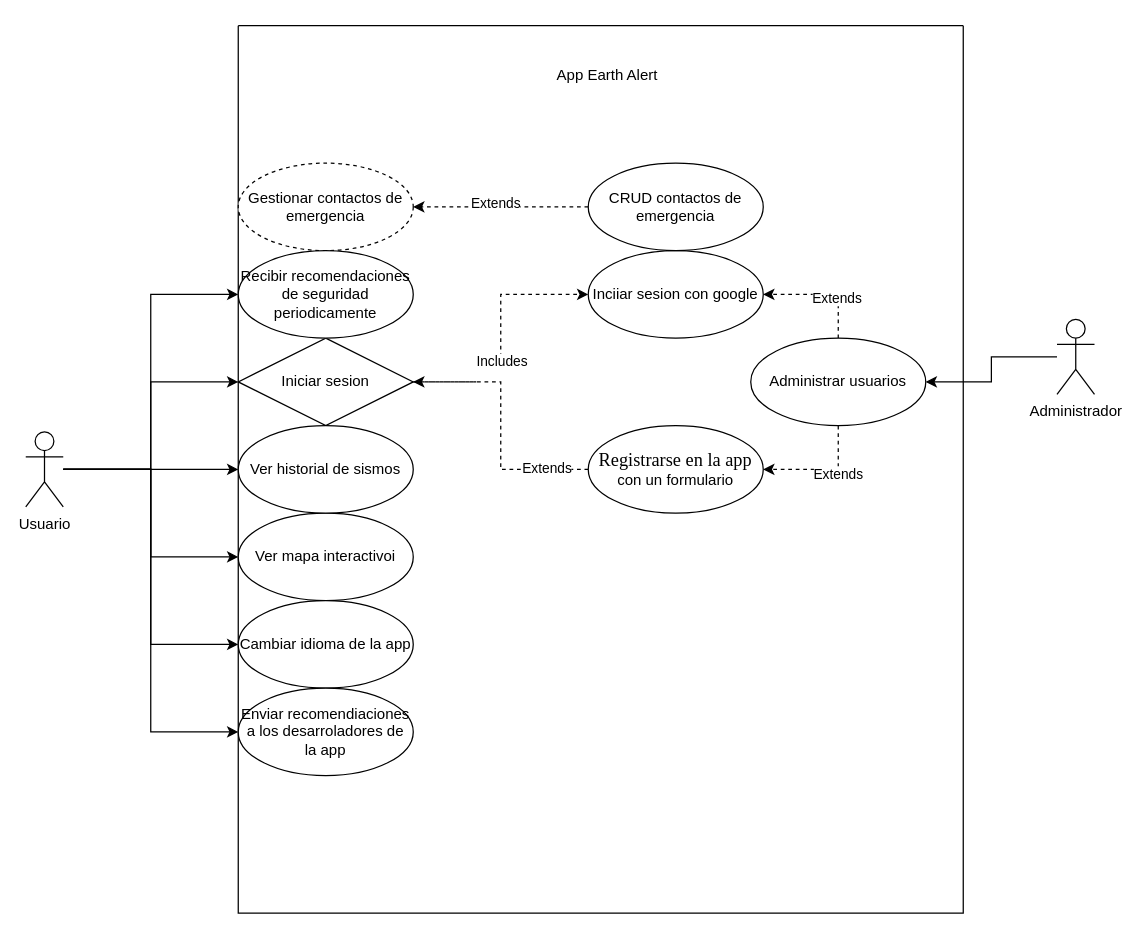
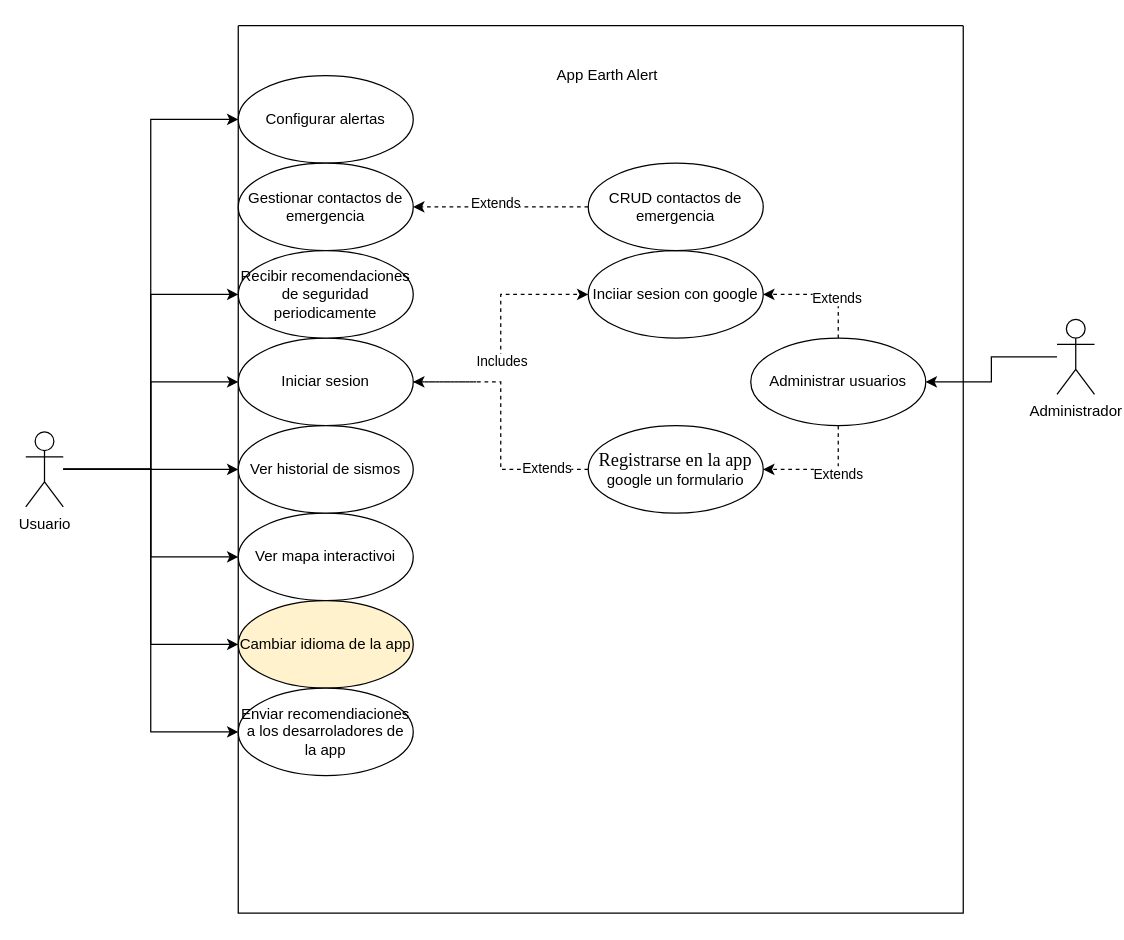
none -> (326, 119)
none -> (151, 166)
(326, 207) -> (326, 207)
(326, 382) -> (326, 382)
(676, 469) -> (676, 469)
(326, 644) -> (326, 644)
